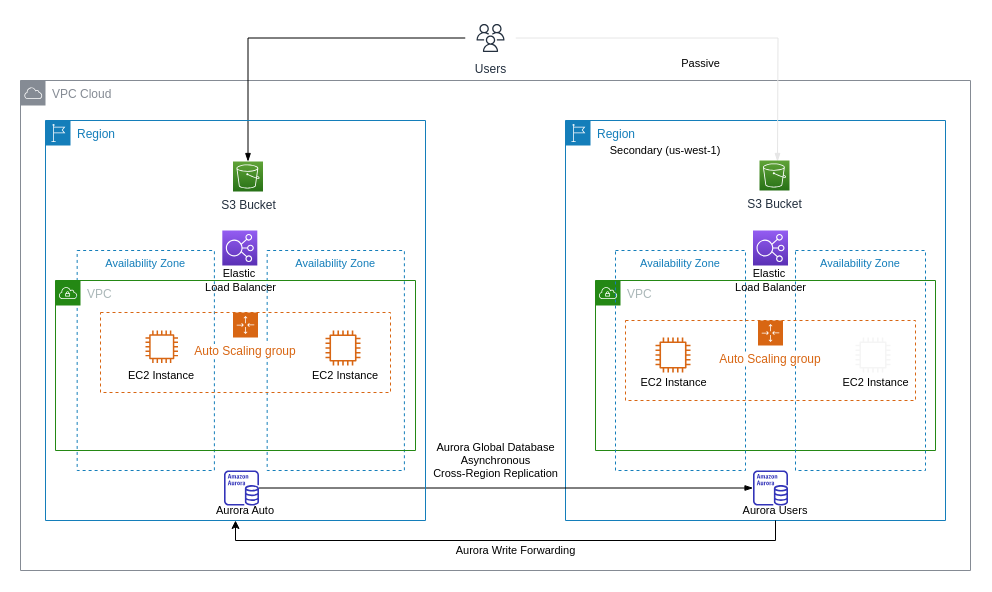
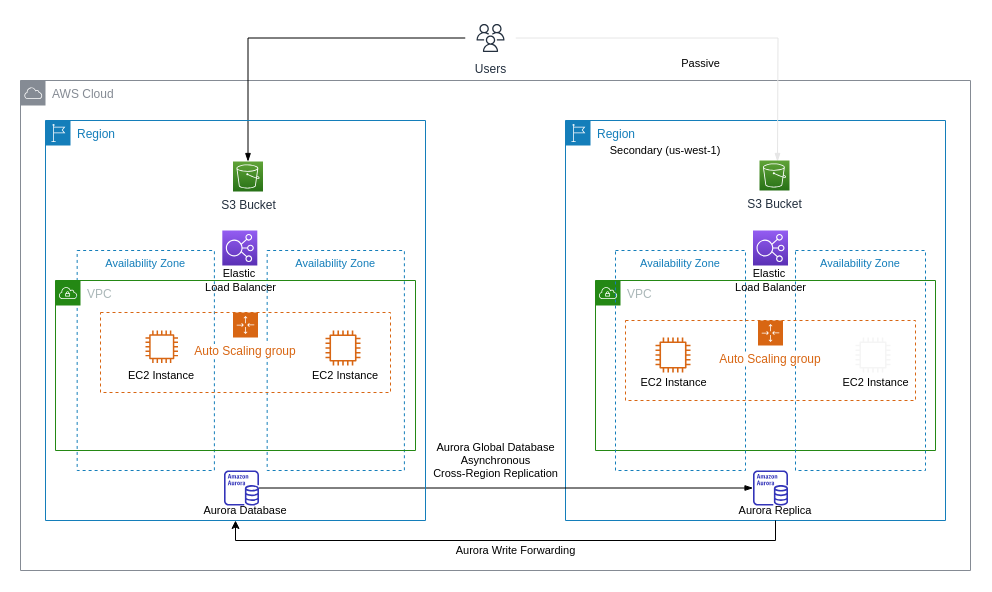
(80, 95) -> (80, 95)
(246, 511) -> (246, 511)
(776, 511) -> (776, 511)
